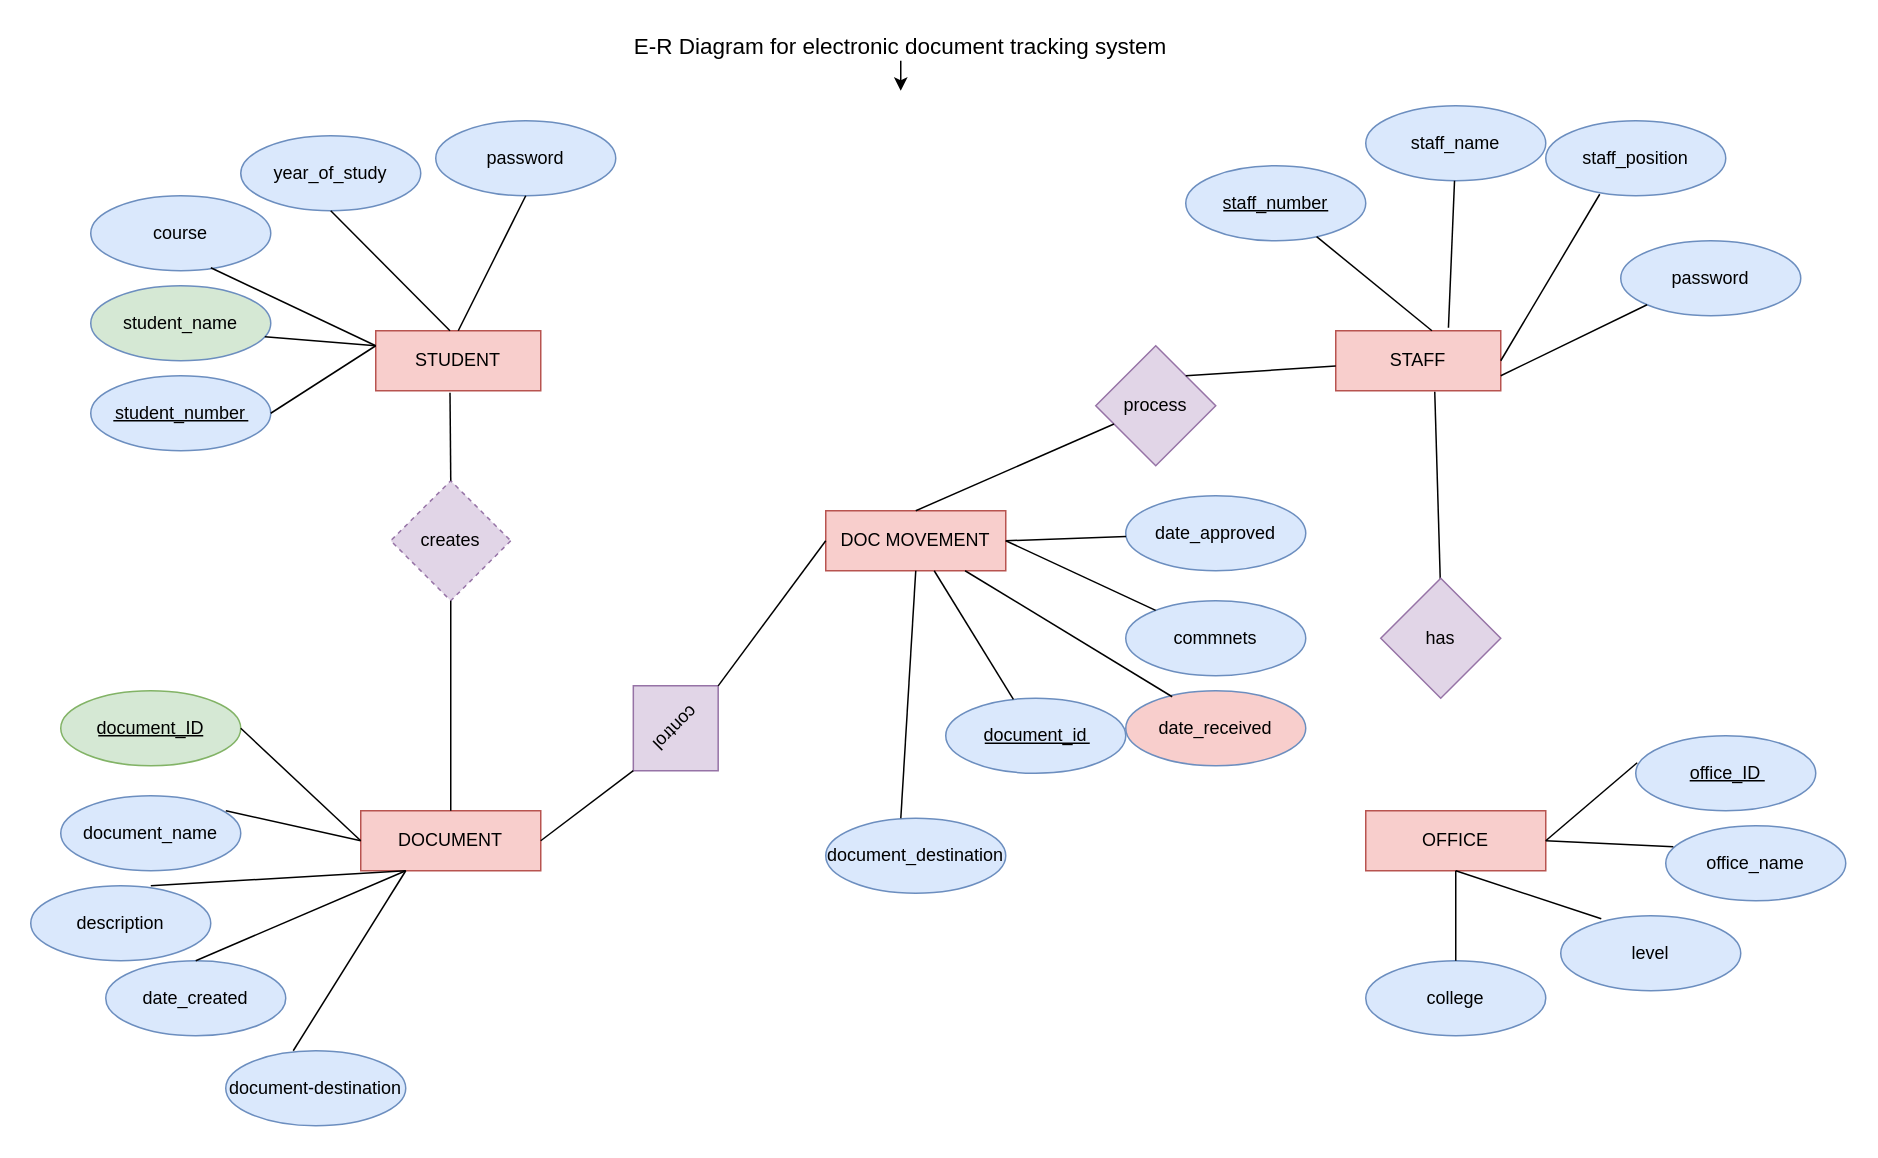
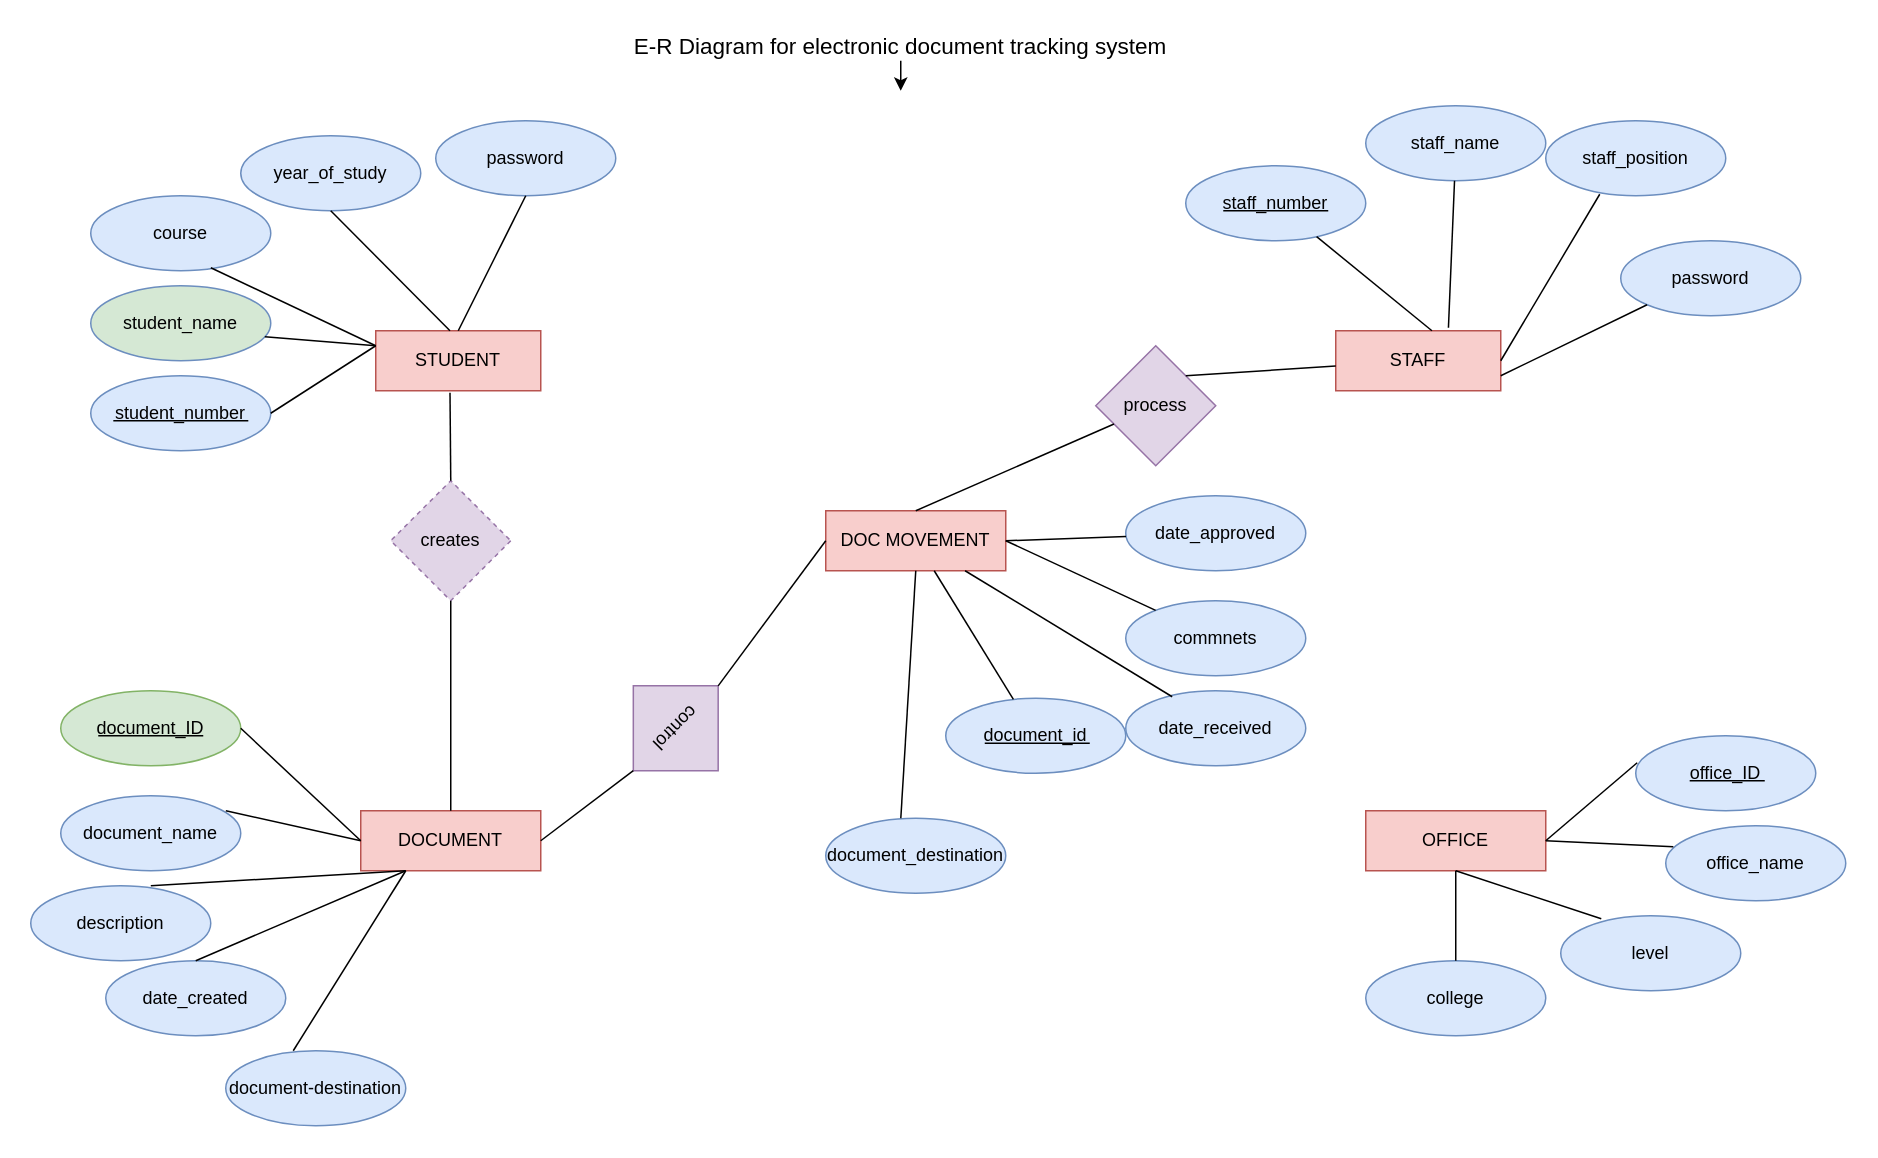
(1438, 487) -> none
(1441, 638) -> none
(1216, 728) -> (1216, 728)
